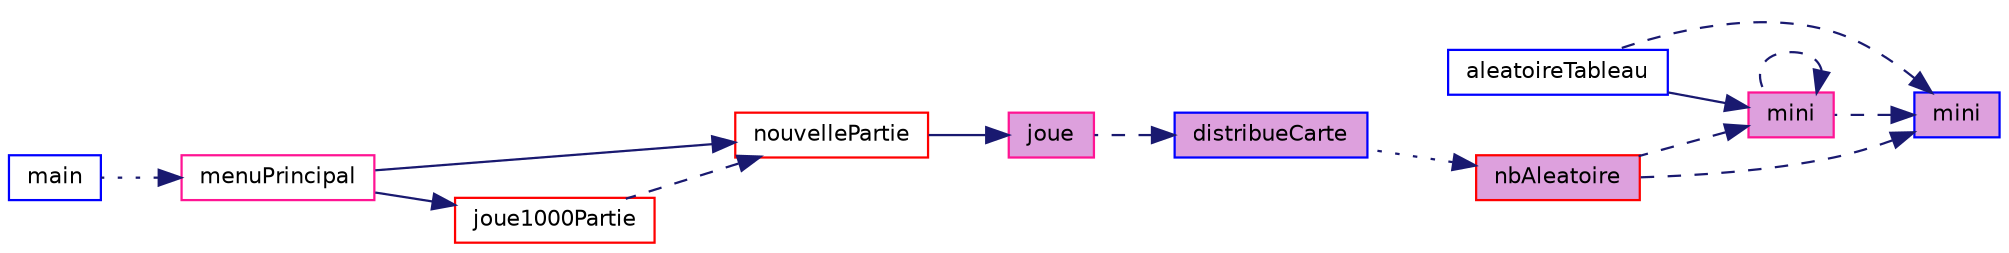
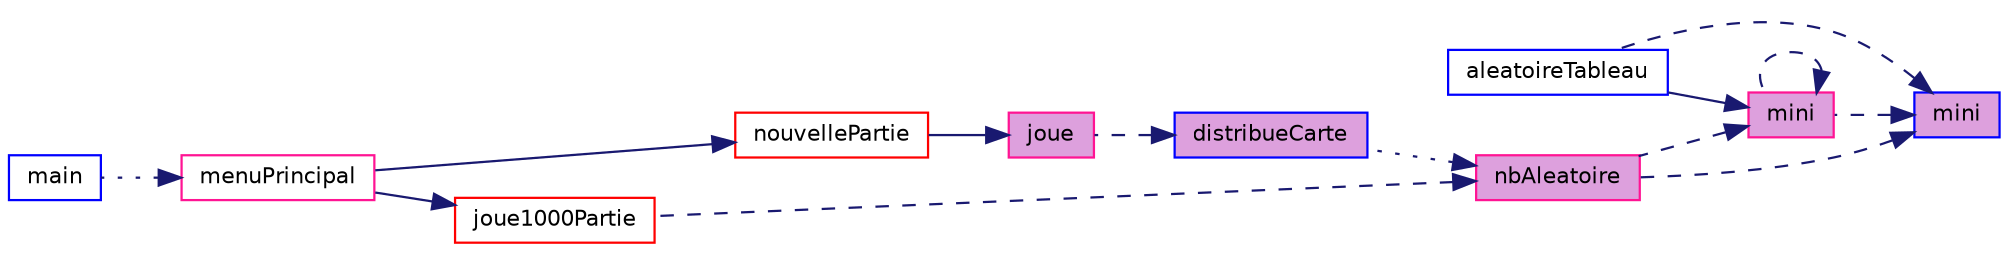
(1558, 178) -> (1558, 178)
(682, 181) -> (1054, 199)
